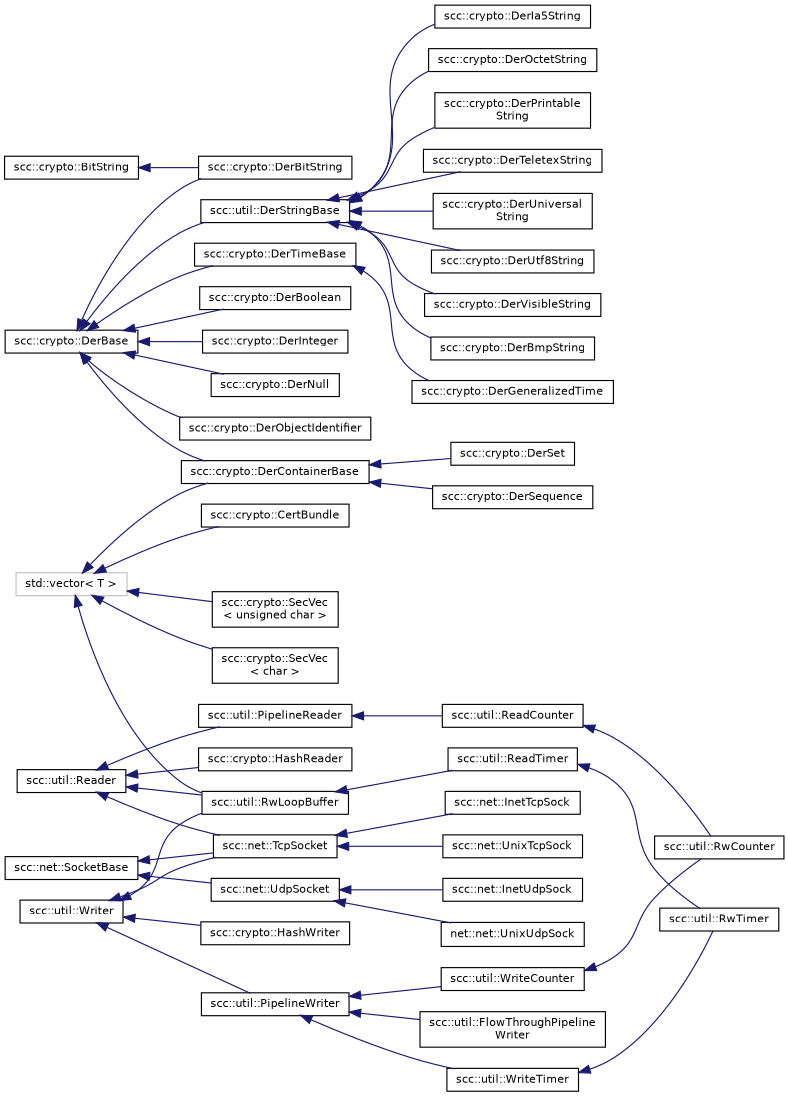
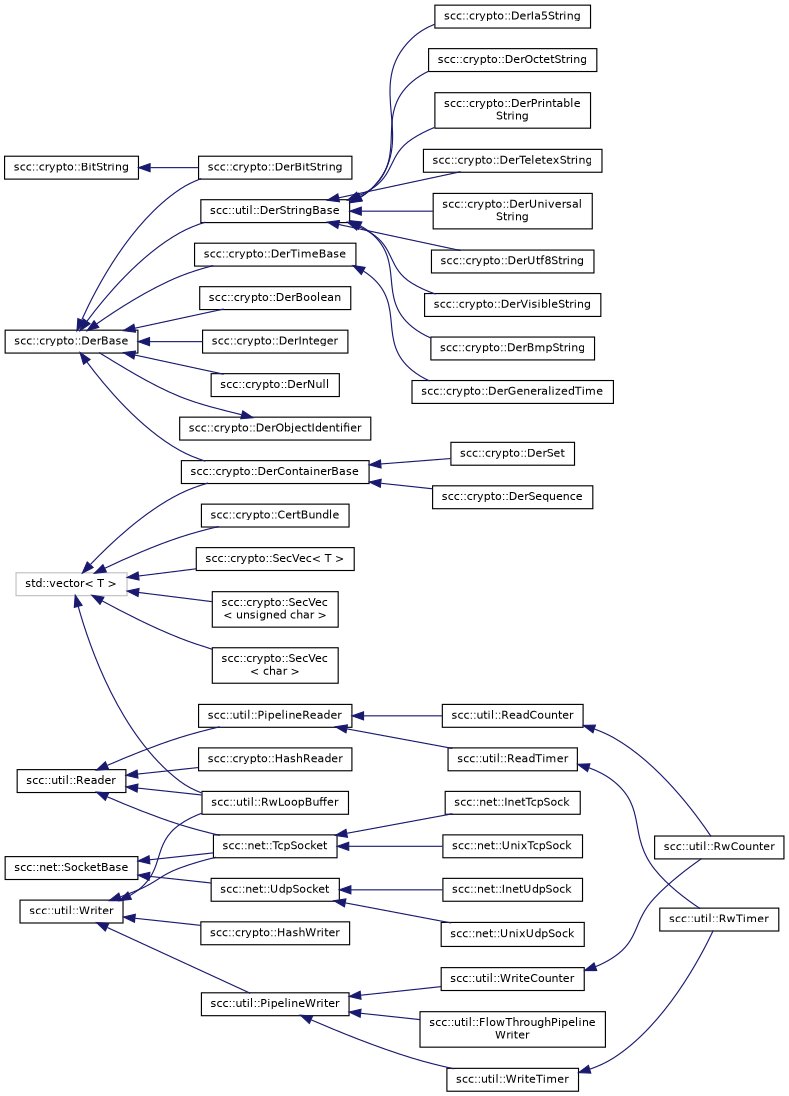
(133, 393) -> (167, 391)
none -> (275, 559)
(400, 780) -> (400, 739)
(513, 934) -> (513, 934)
